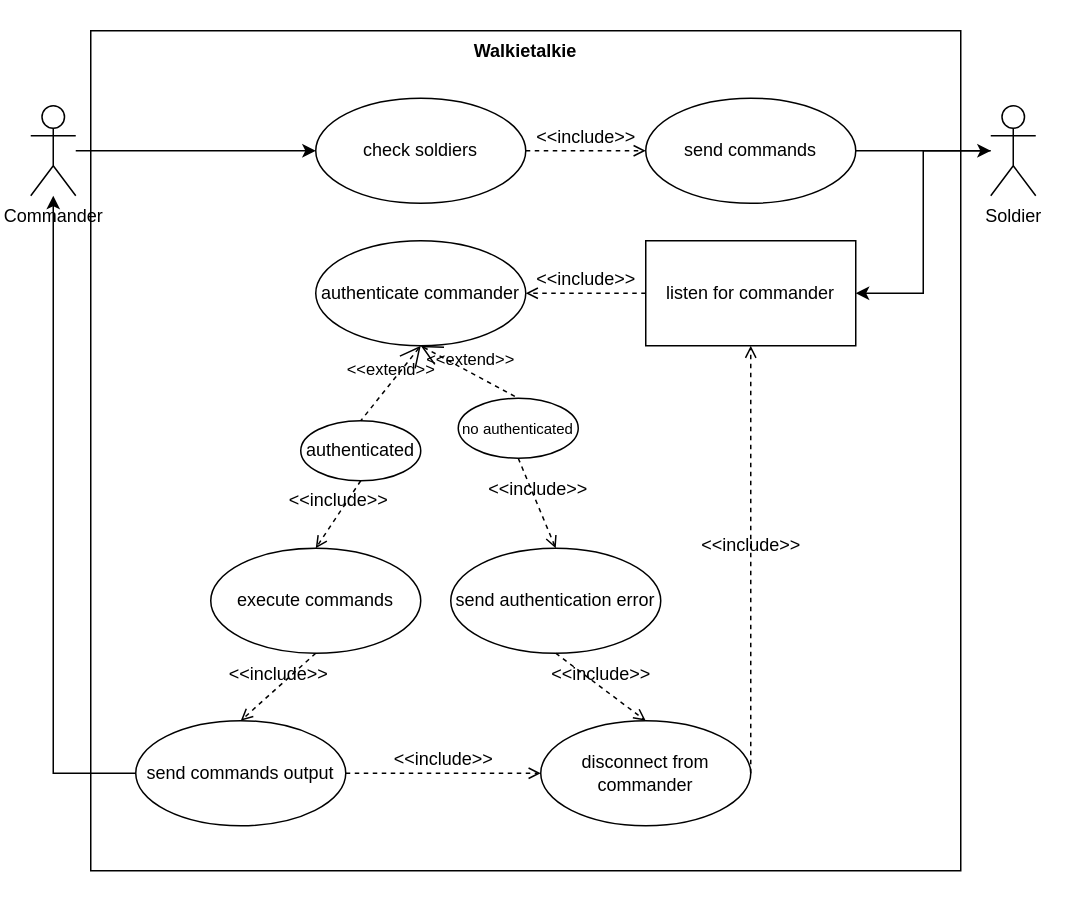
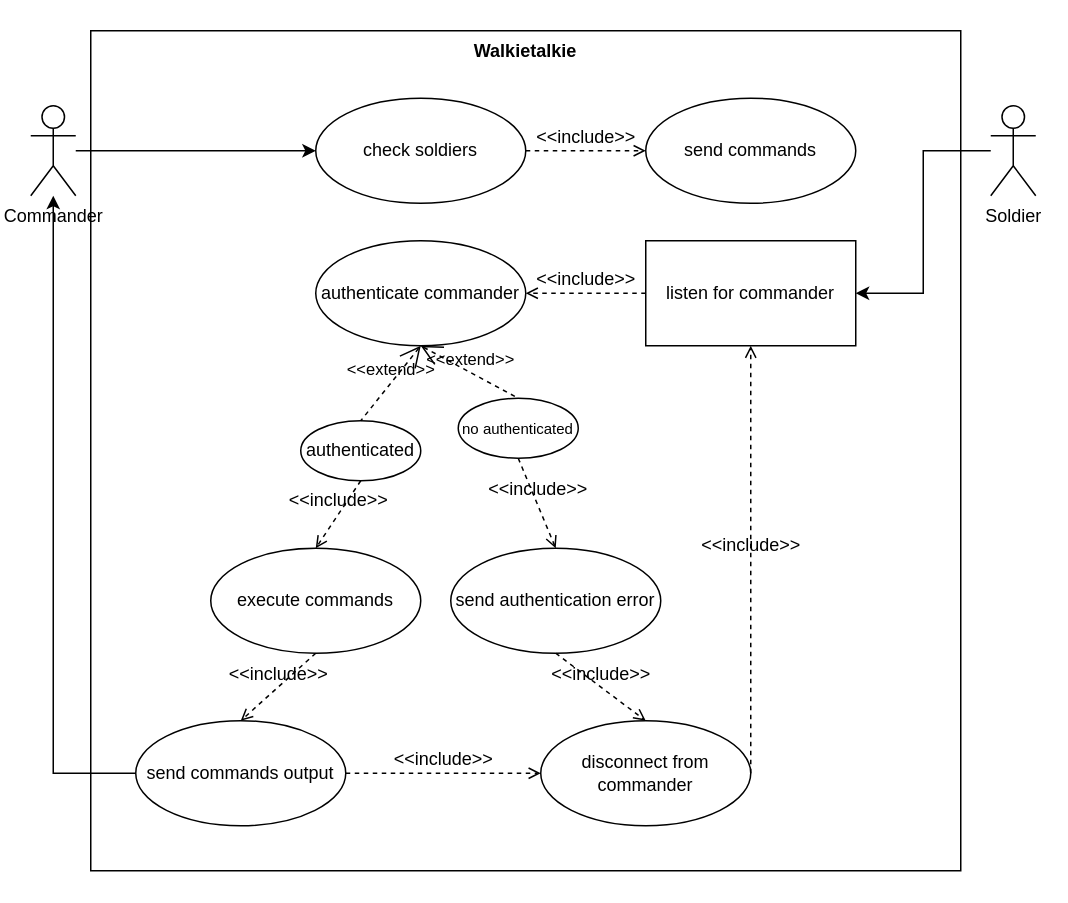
(888, 151) -> none
